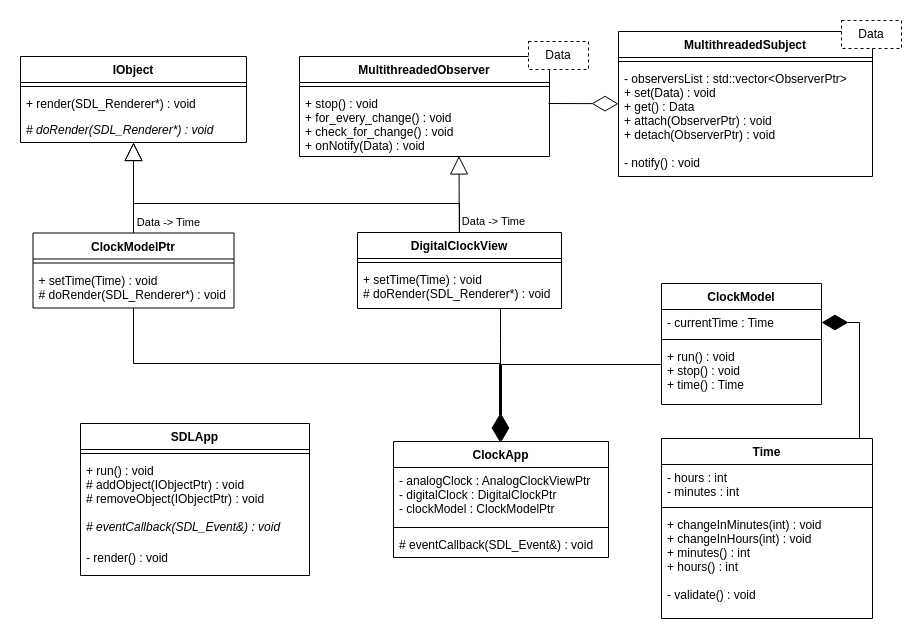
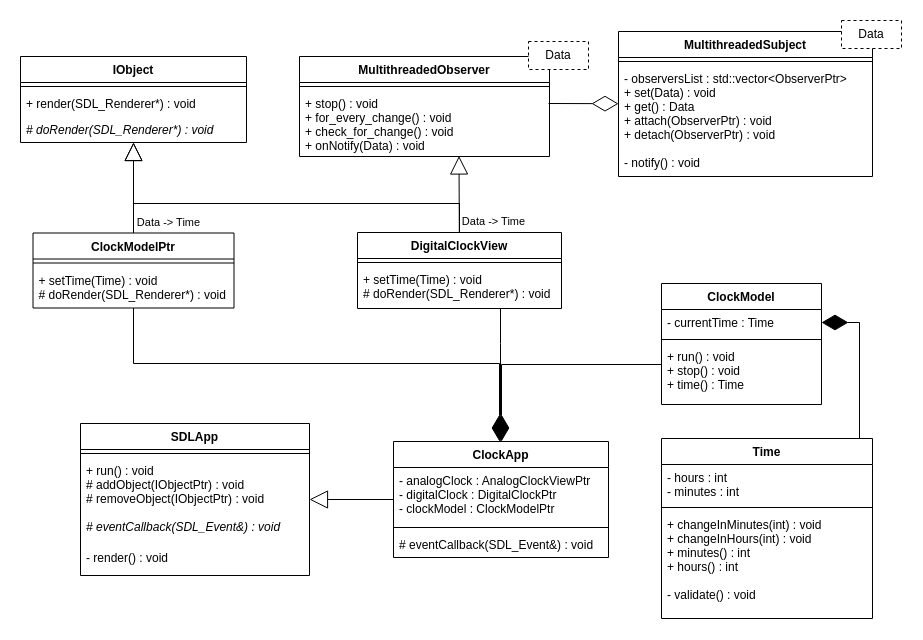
none -> (360, 500)
